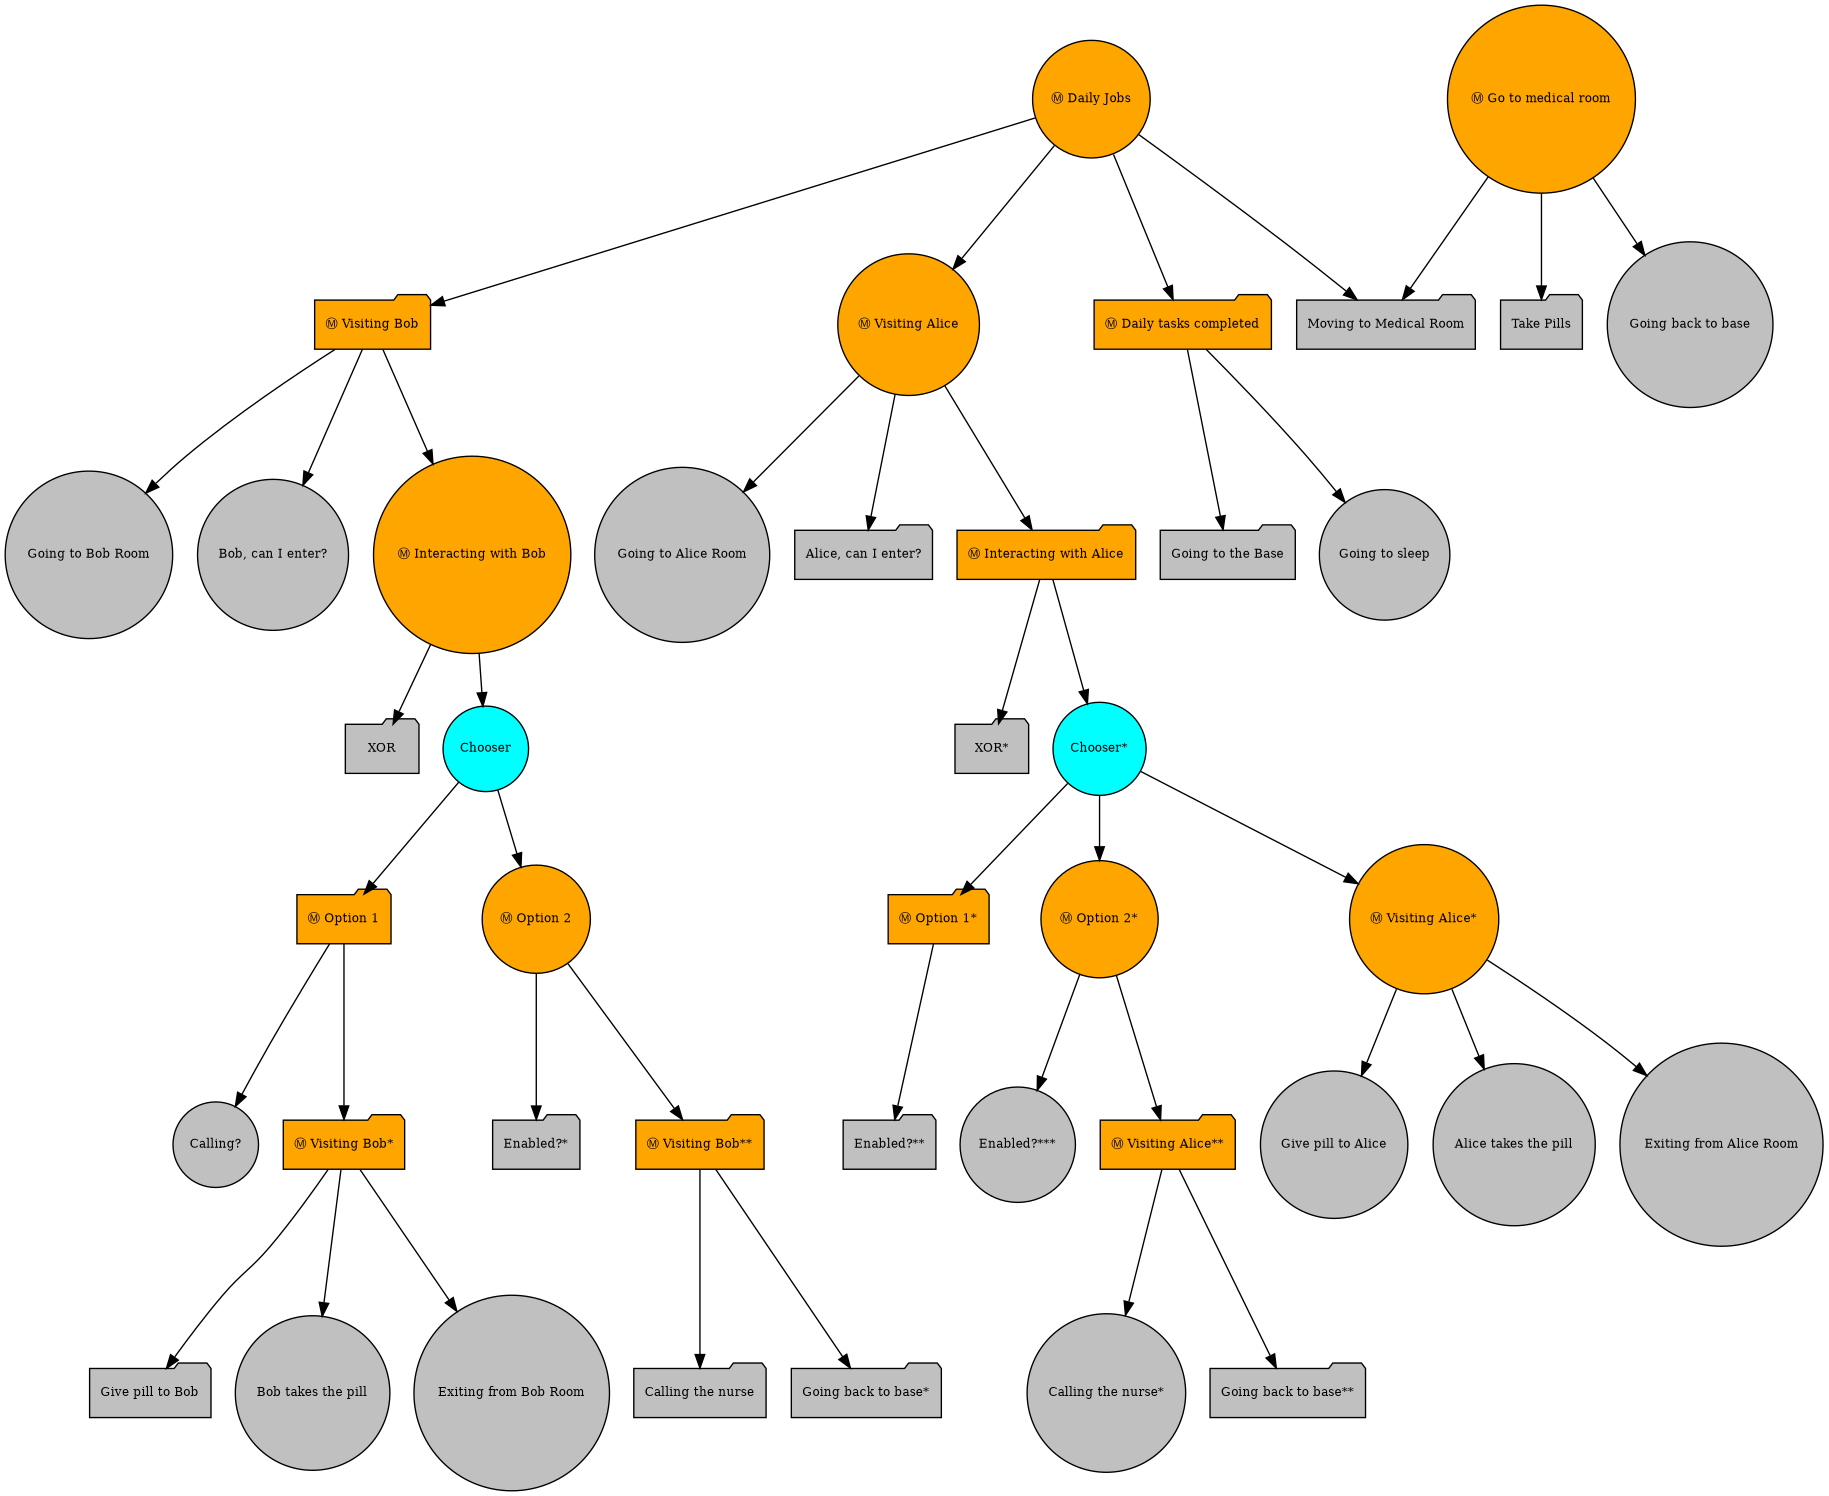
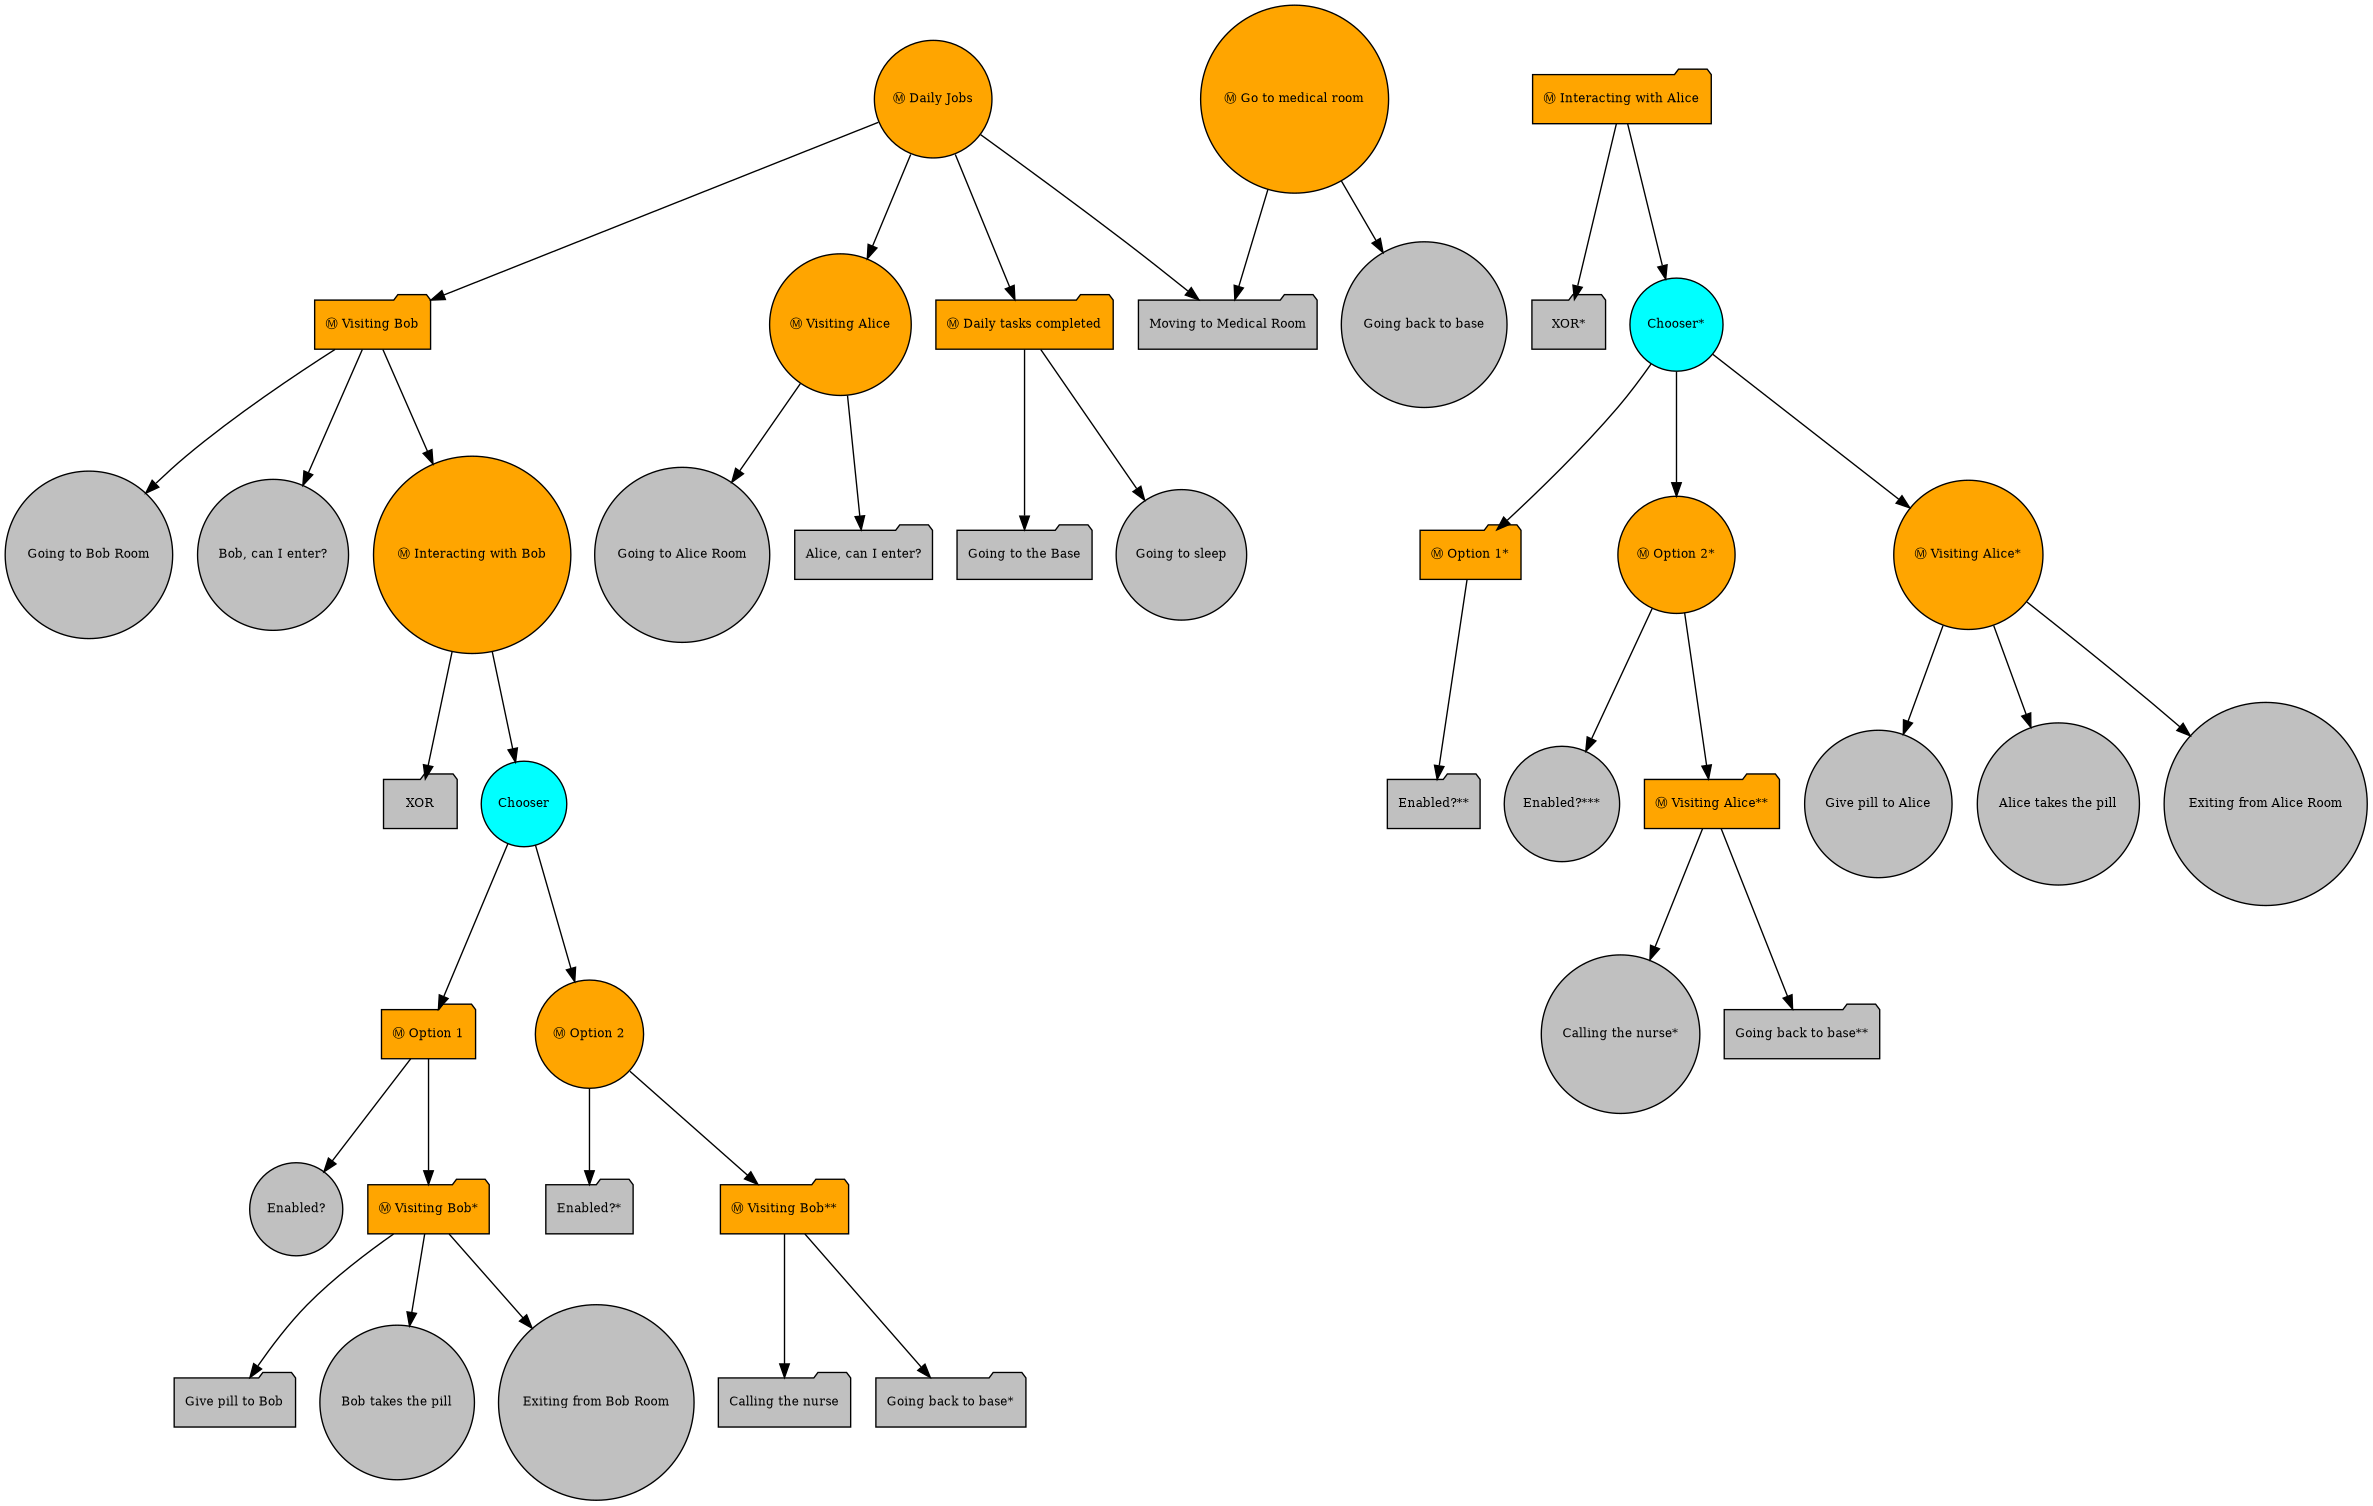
(1541, 325) -> none
(985, 452) -> none
(216, 1145) -> (296, 1209)
